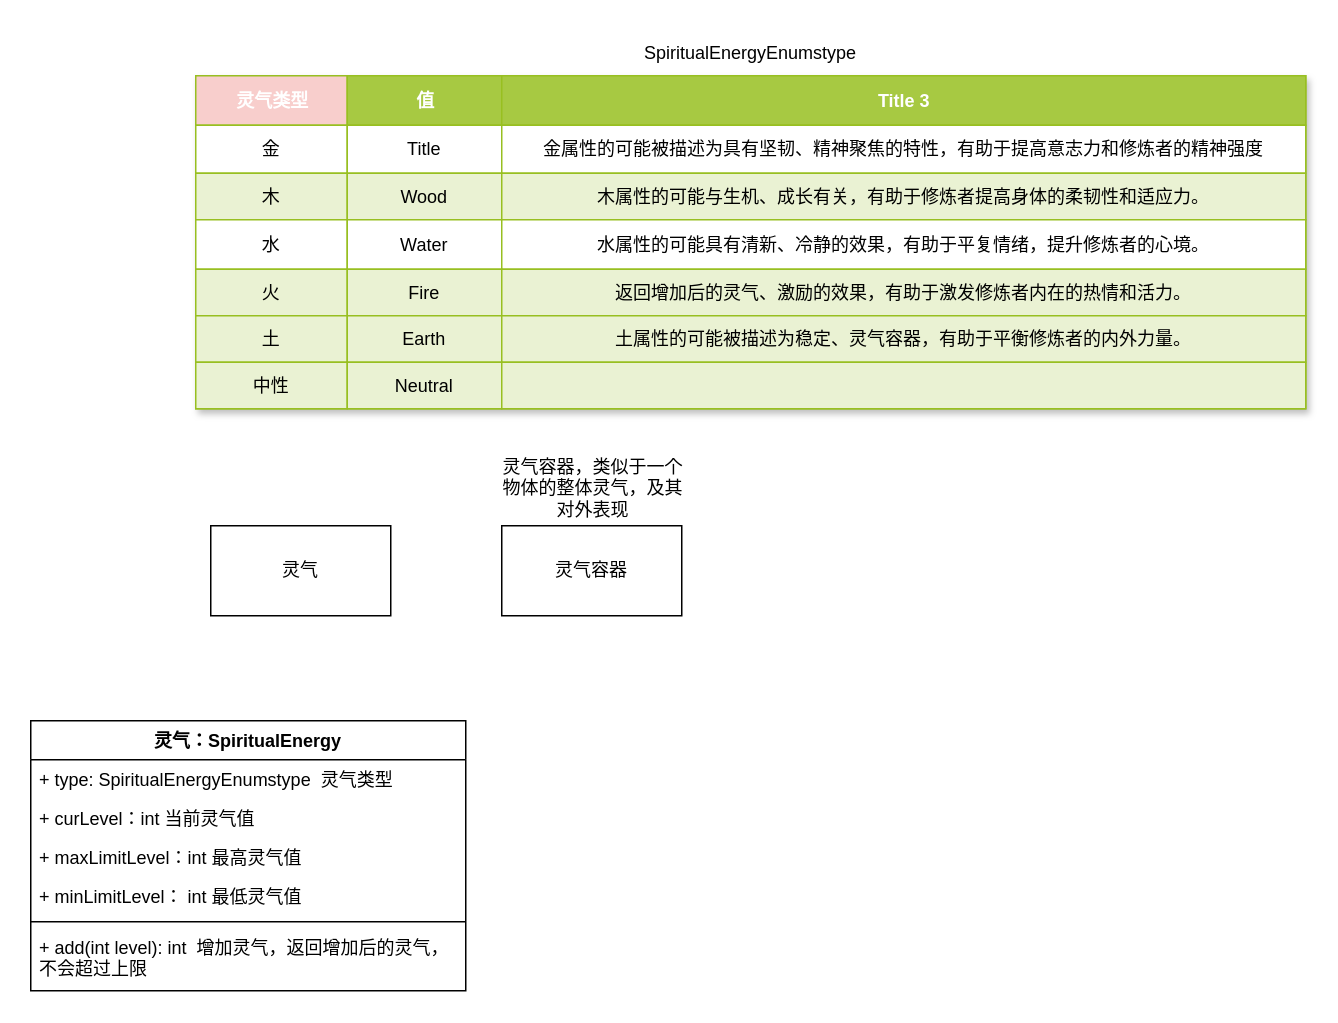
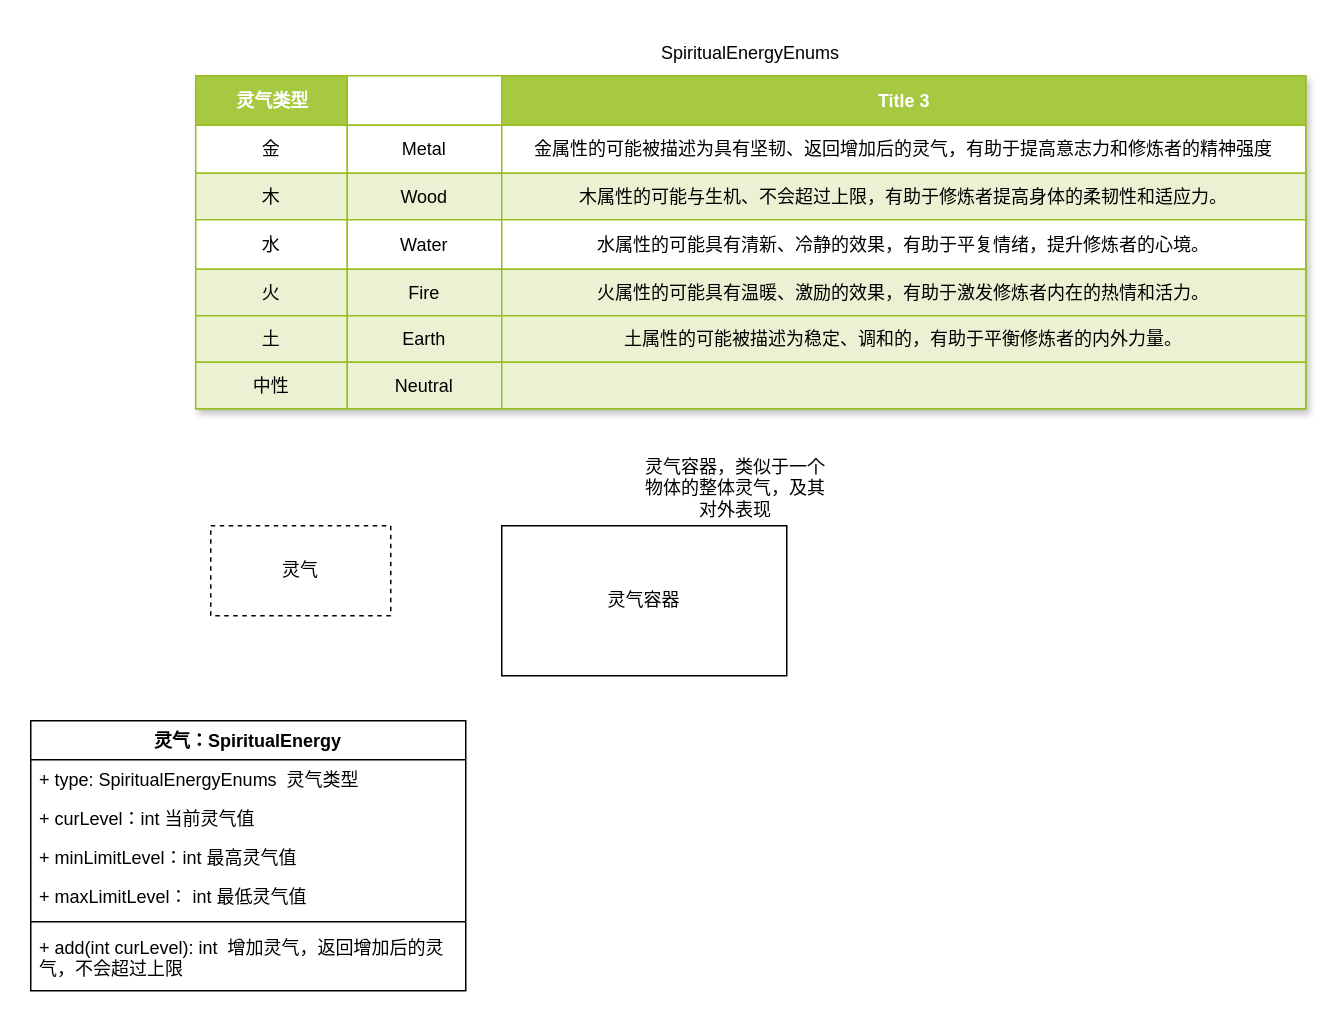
(751, 53) -> (751, 53)
(272, 101) -> (272, 101)
(425, 101) -> (425, 101)
(425, 149) -> (425, 149)
(904, 149) -> (904, 149)
(904, 197) -> (904, 197)
(904, 293) -> (904, 293)
(904, 340) -> (904, 340)
(593, 488) -> (736, 488)
(301, 571) -> (301, 571)
(592, 571) -> (644, 601)
(231, 781) -> (211, 781)
(178, 859) -> (175, 859)
(176, 898) -> (178, 898)
(250, 960) -> (250, 960)
